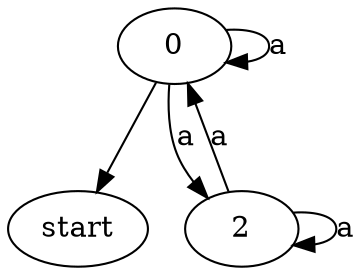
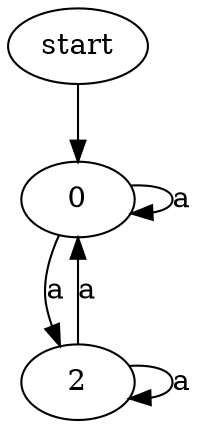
(132, 128) -> (78, 112)
